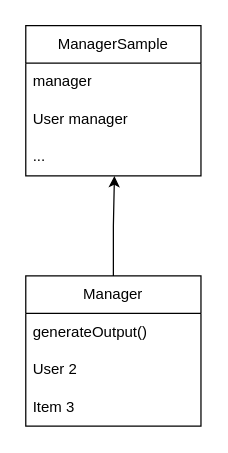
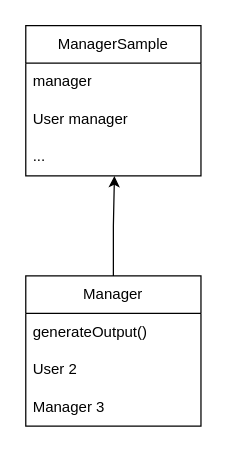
(56, 407) -> (69, 407)
